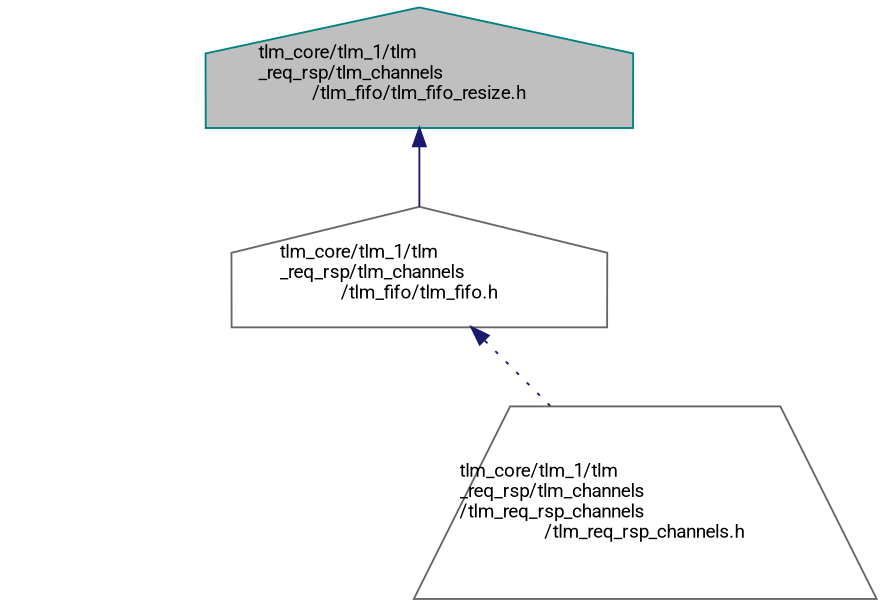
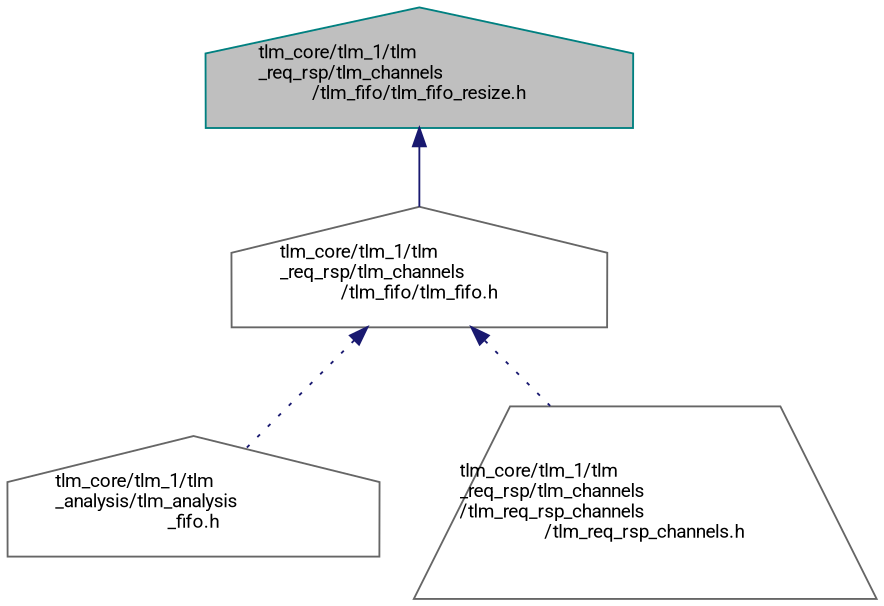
none -> (193, 503)
